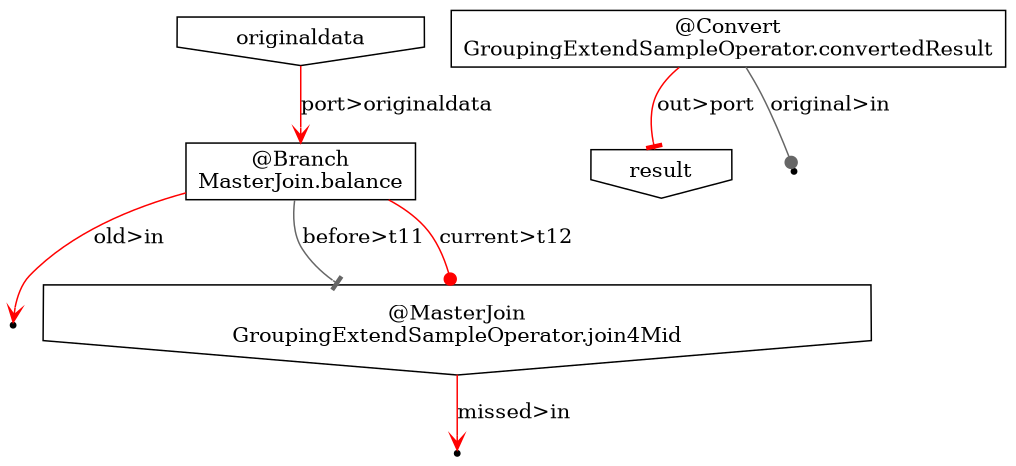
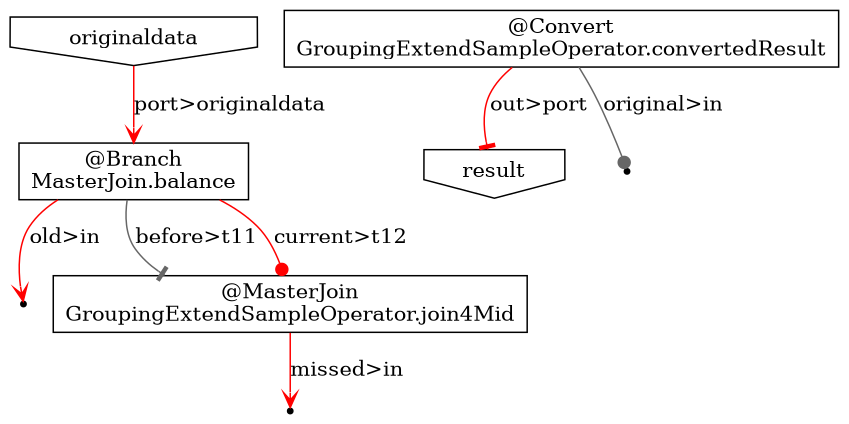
(457, 325) -> (290, 304)
